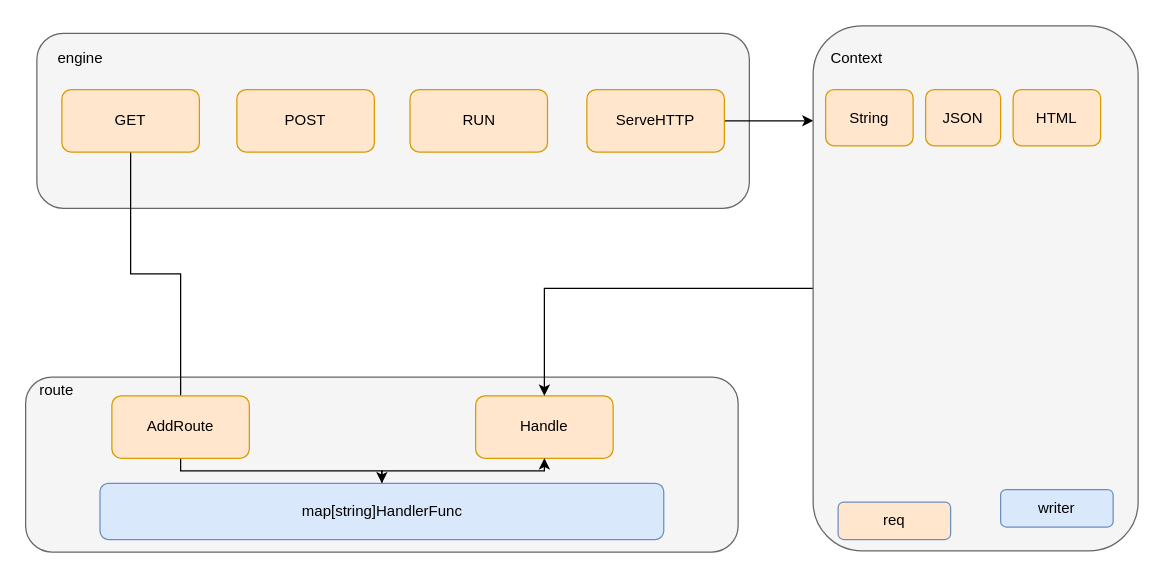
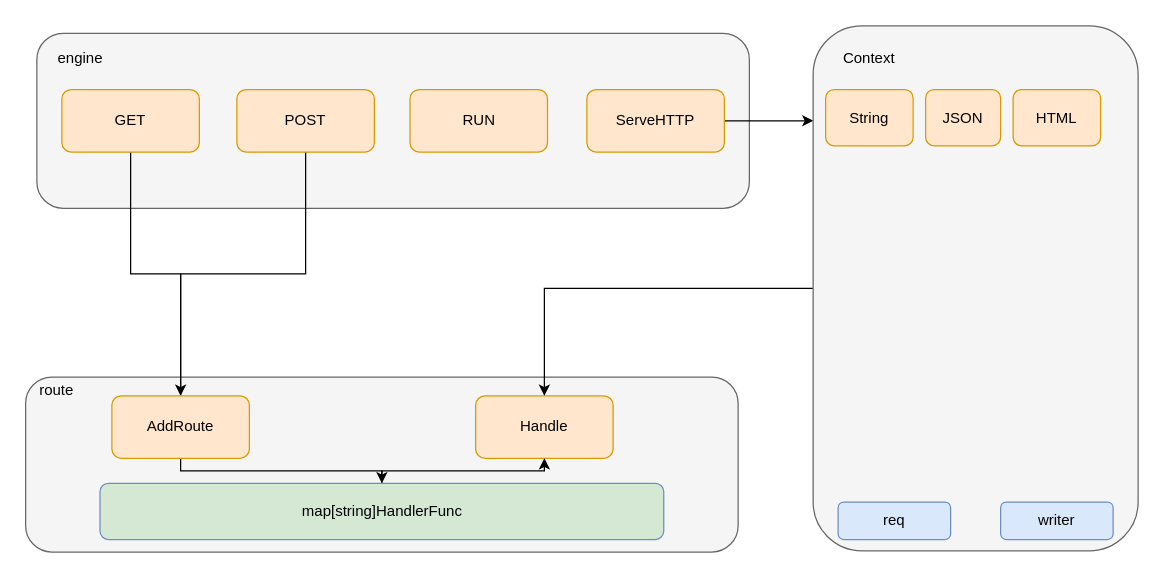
(857, 58) -> (869, 58)
none -> (305, 274)
(1057, 508) -> (1057, 521)
(382, 511) -> (382, 511)
(894, 521) -> (894, 521)
